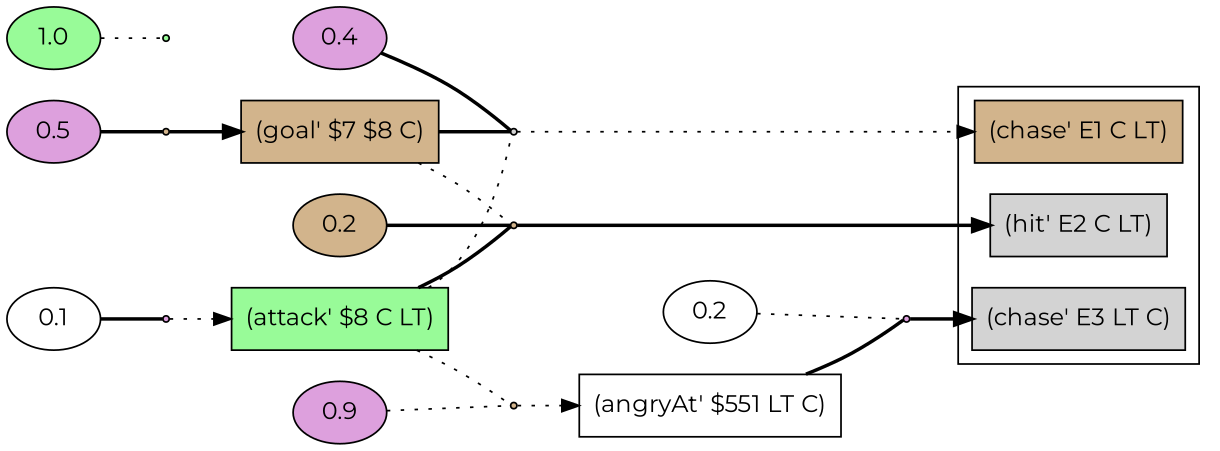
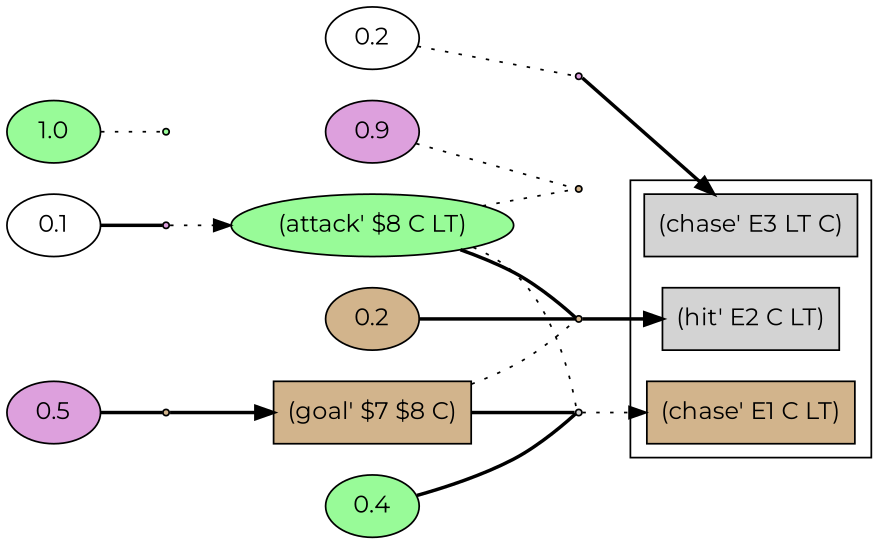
(340, 38) -> (372, 506)
(340, 319) -> (372, 225)
(710, 406) -> none
